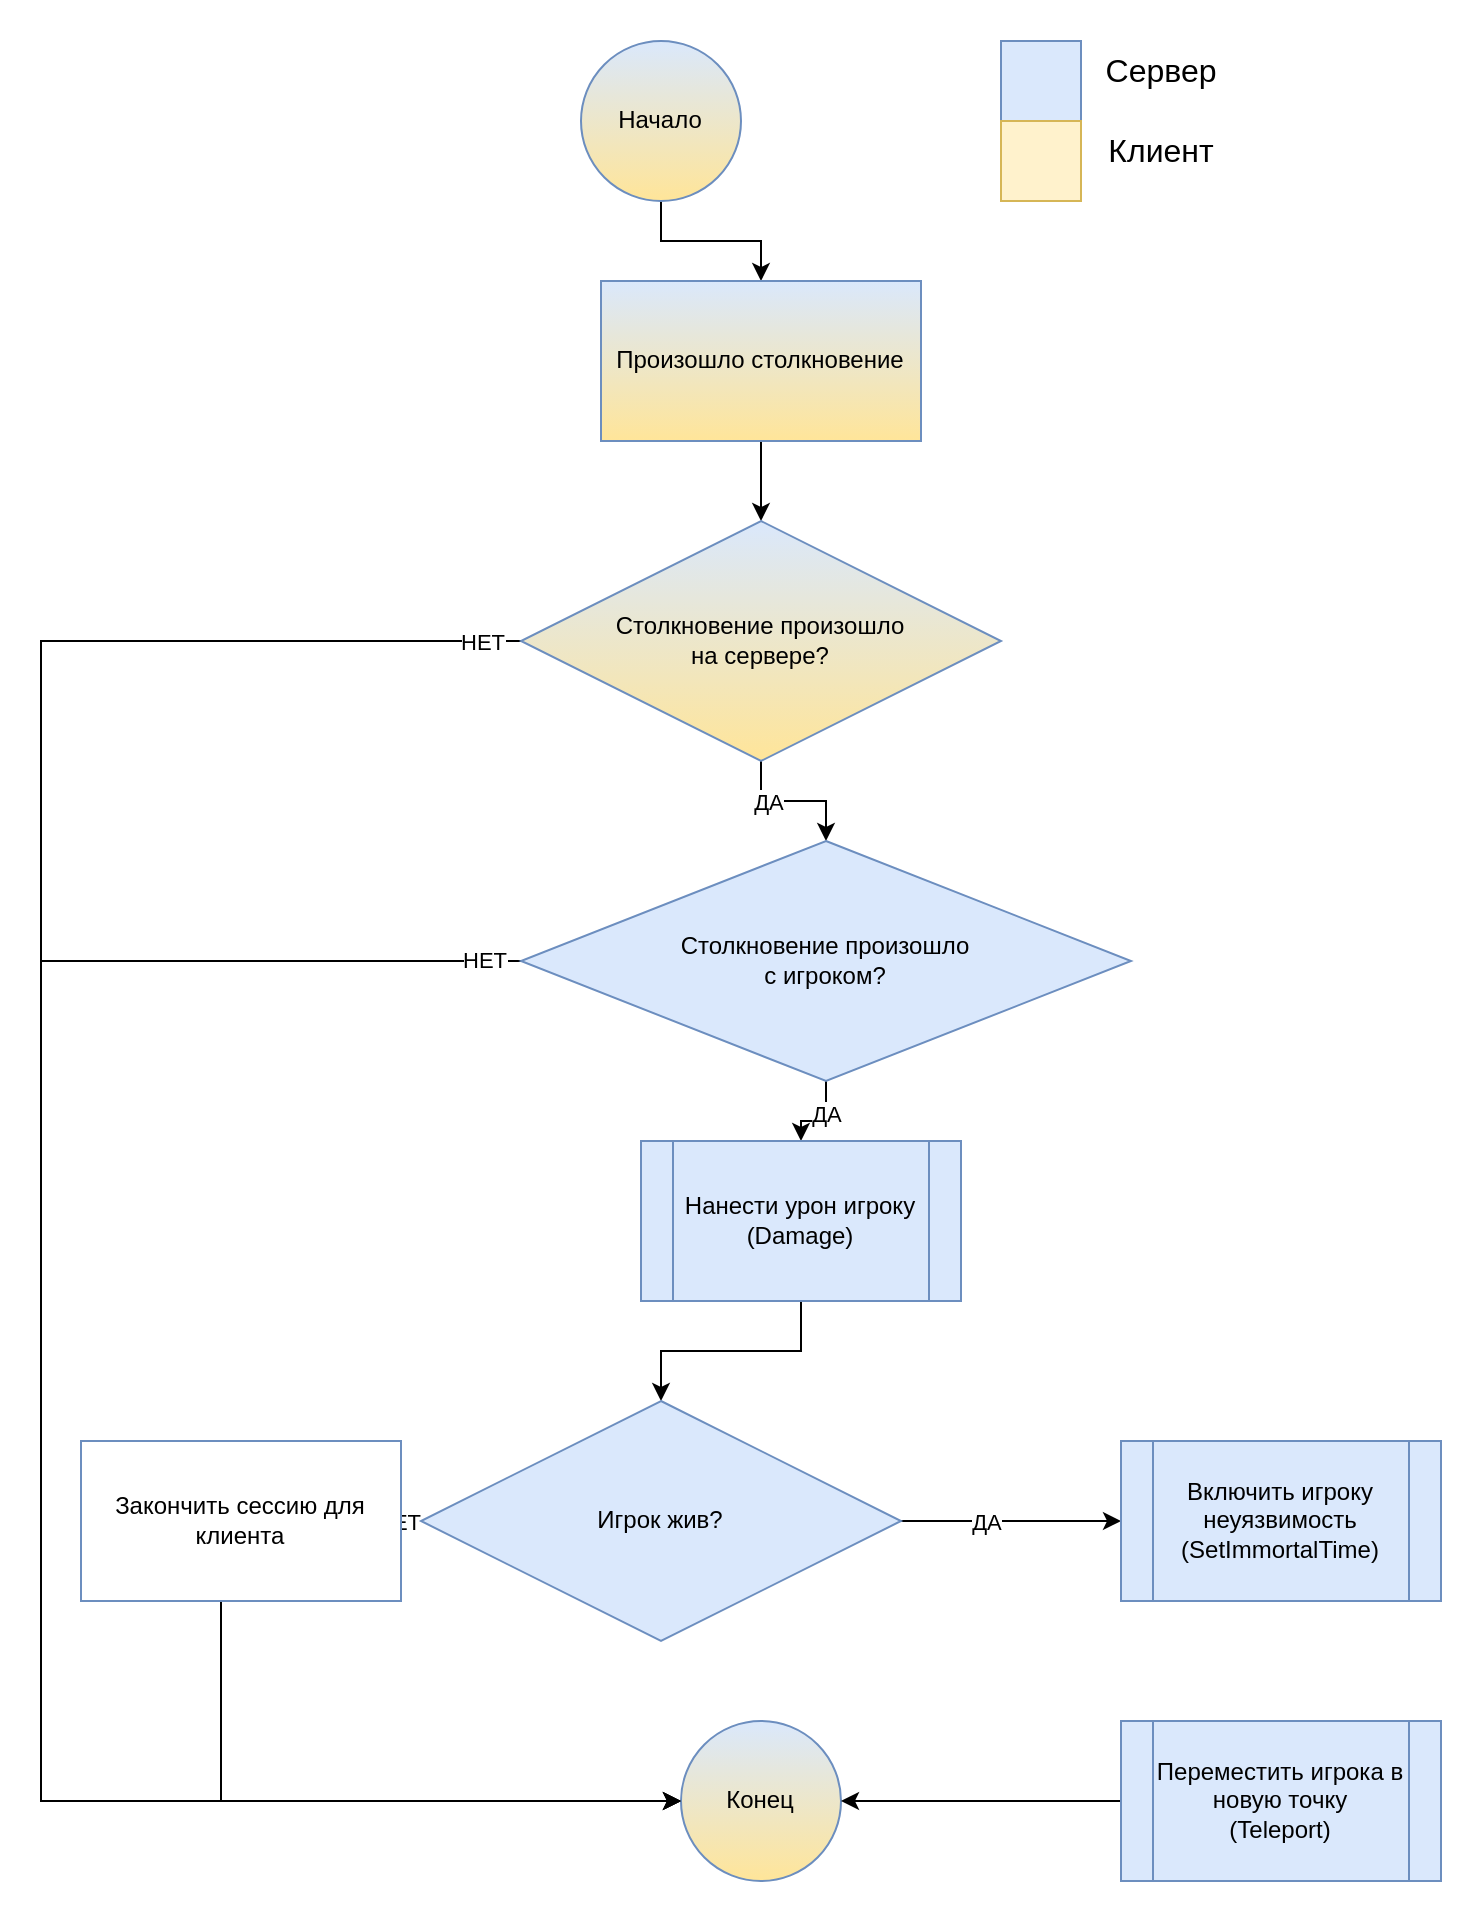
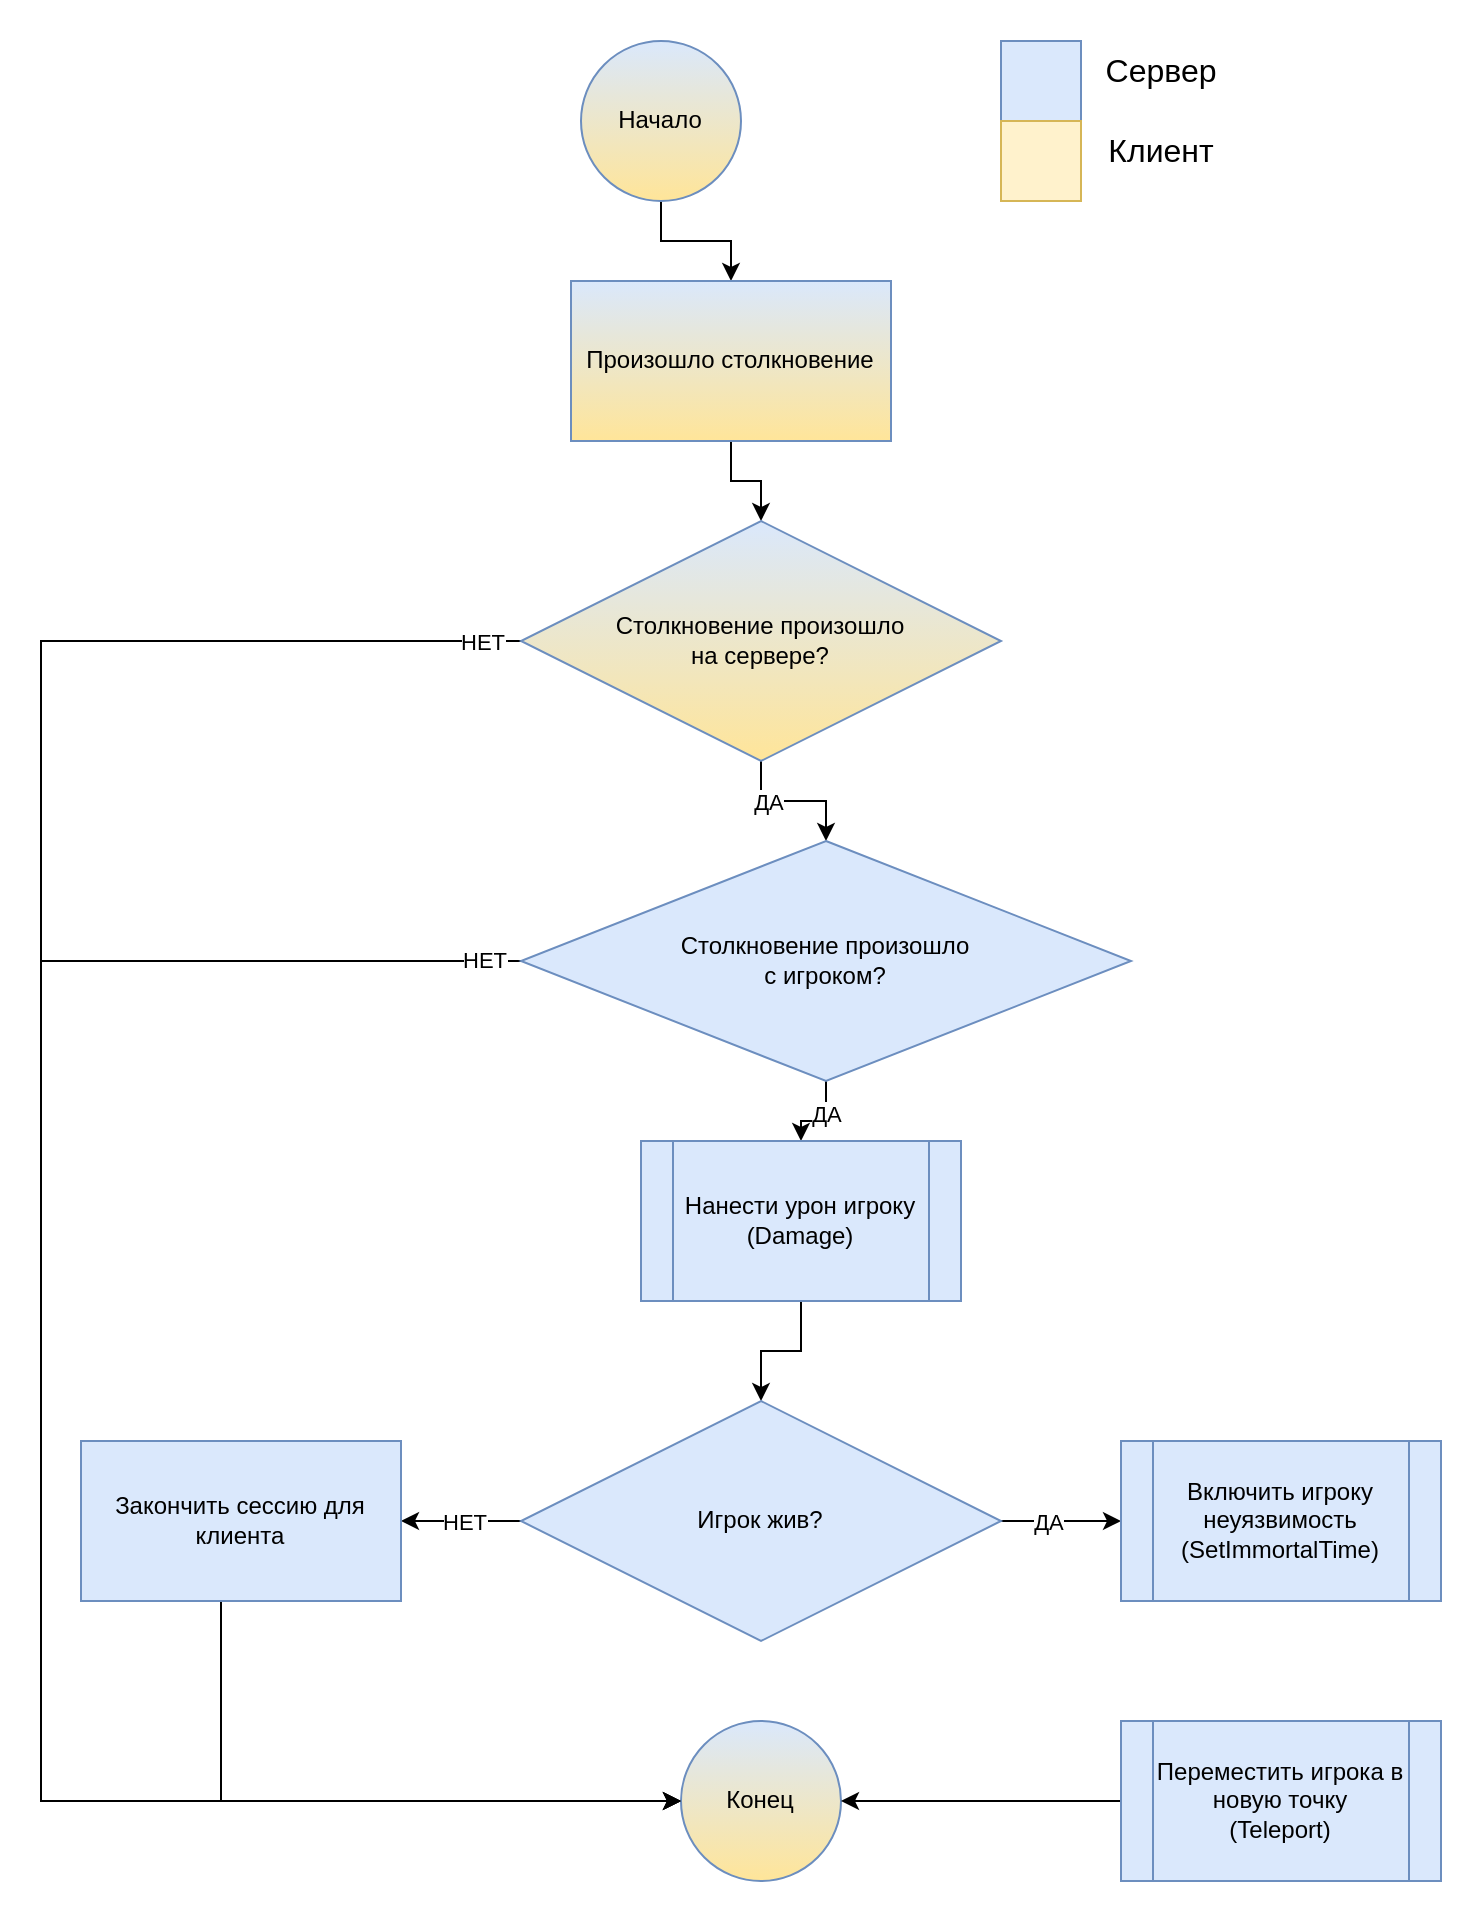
(761, 361) -> (731, 361)
(241, 1521) -> (241, 1521)
(661, 1521) -> (761, 1521)
